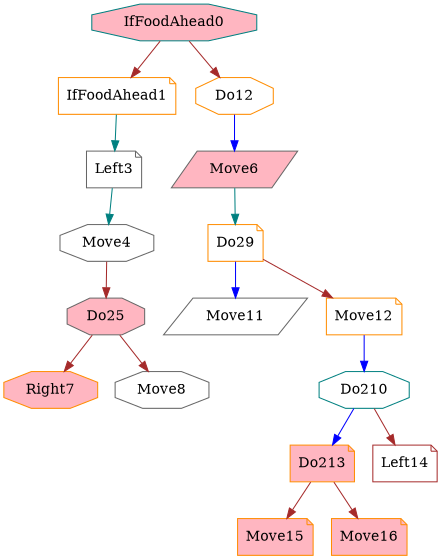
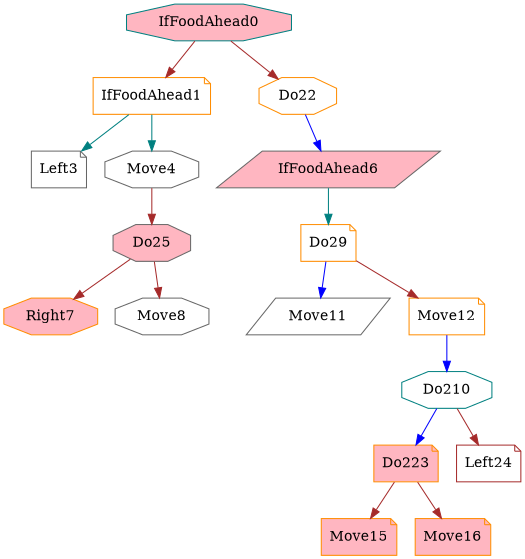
(235, 96) -> (298, 96)
(235, 169) -> (328, 169)
(111, 201) -> (152, 128)
(322, 463) -> (406, 463)
(405, 463) -> (489, 463)
